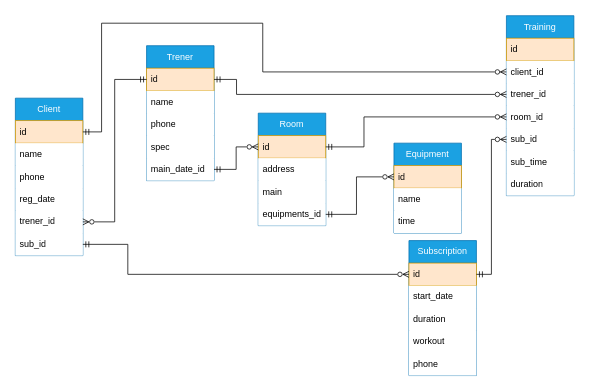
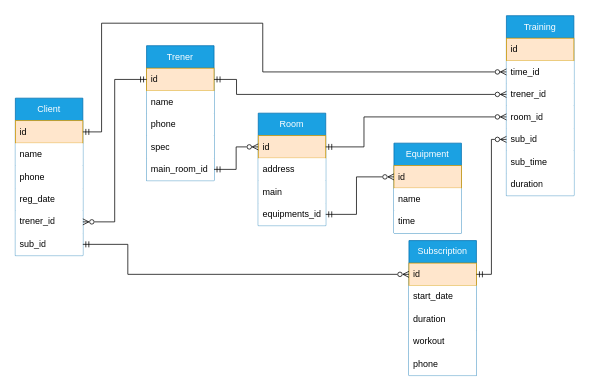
(530, 72) -> (526, 72)
(179, 169) -> (179, 169)
